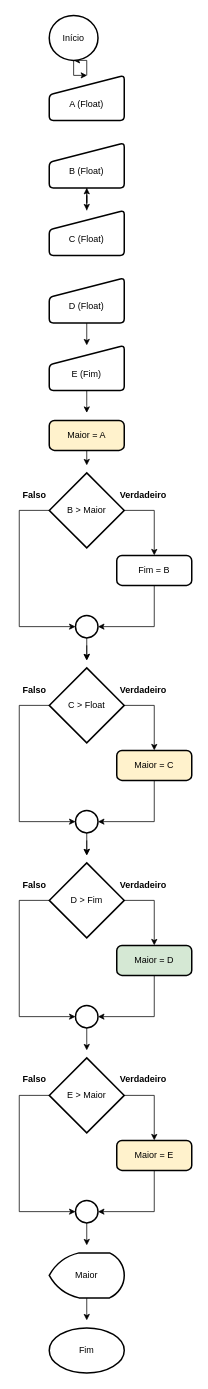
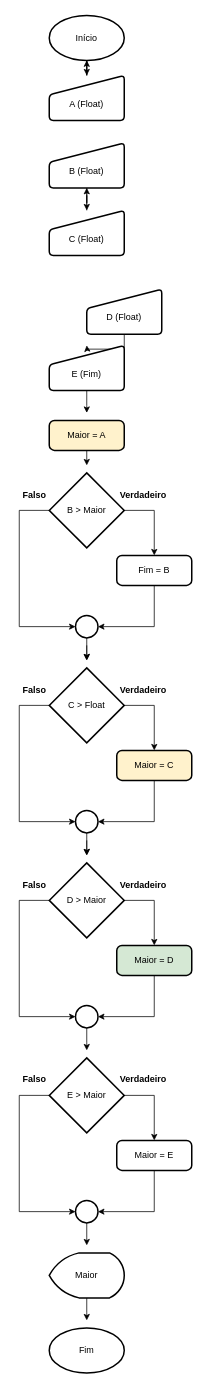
(74, 38) -> (87, 38)
(87, 300) -> (124, 312)
(87, 900) -> (87, 900)
(154, 1155) -> (154, 1155)
